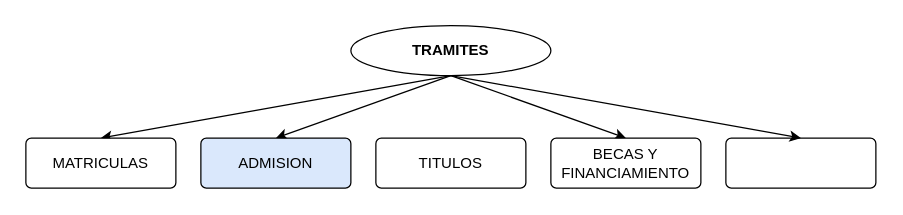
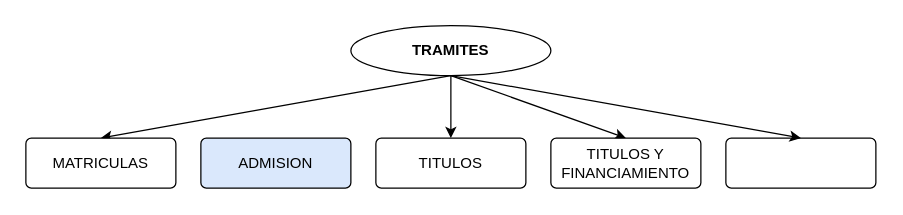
none -> (451, 104)
(365, 106) -> none
(626, 163) -> (626, 163)
